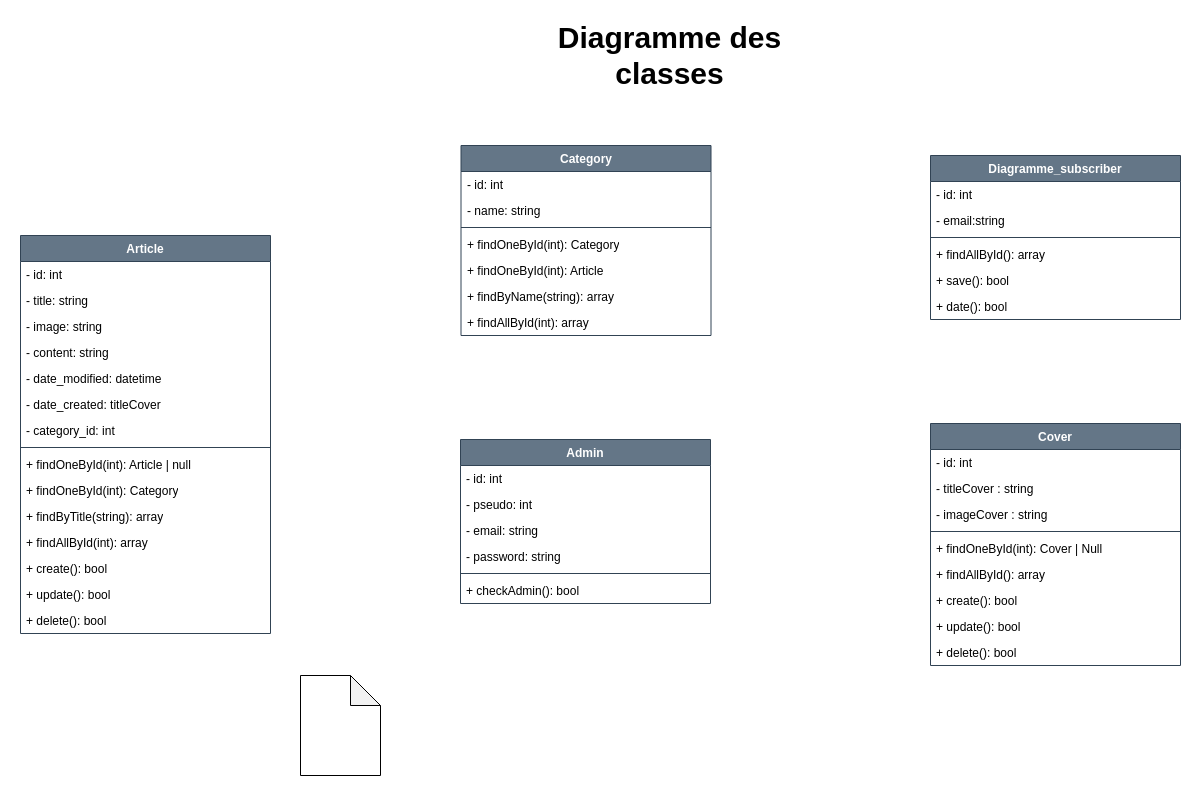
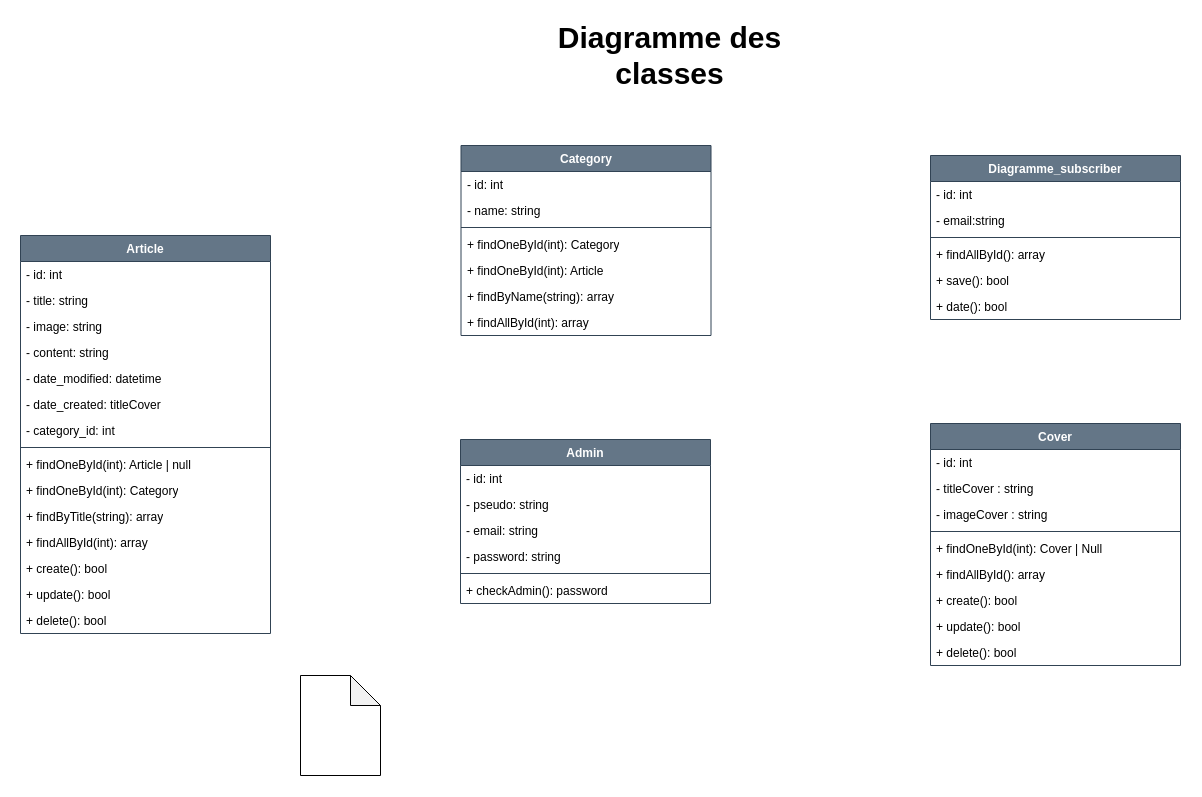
(504, 506) -> (514, 506)
(526, 592) -> (541, 592)
